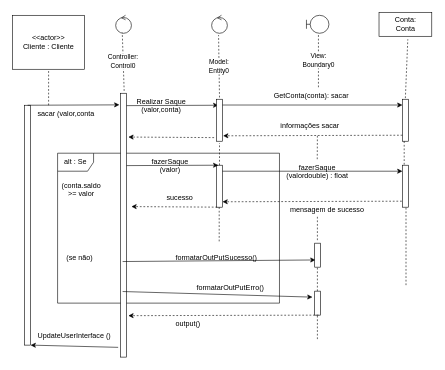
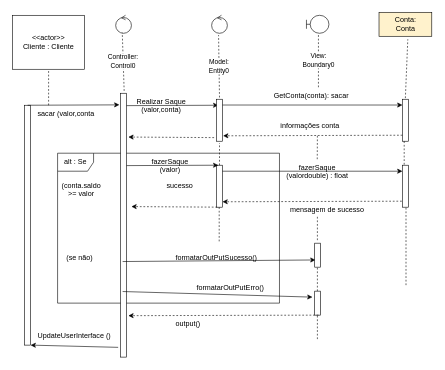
(405, 24) -> (405, 24)
(313, 126) -> (313, 126)
(183, 195) -> (183, 183)
